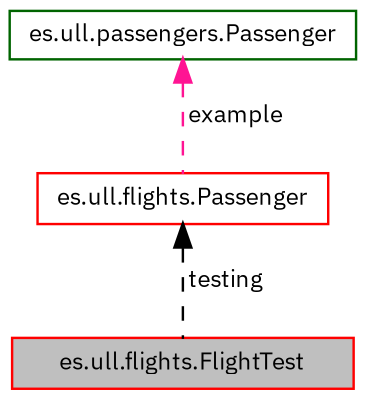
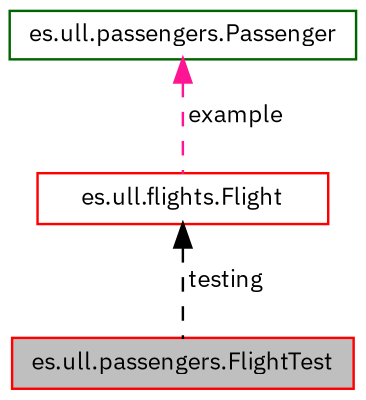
(183, 199) -> (183, 199)
(183, 363) -> (183, 363)
